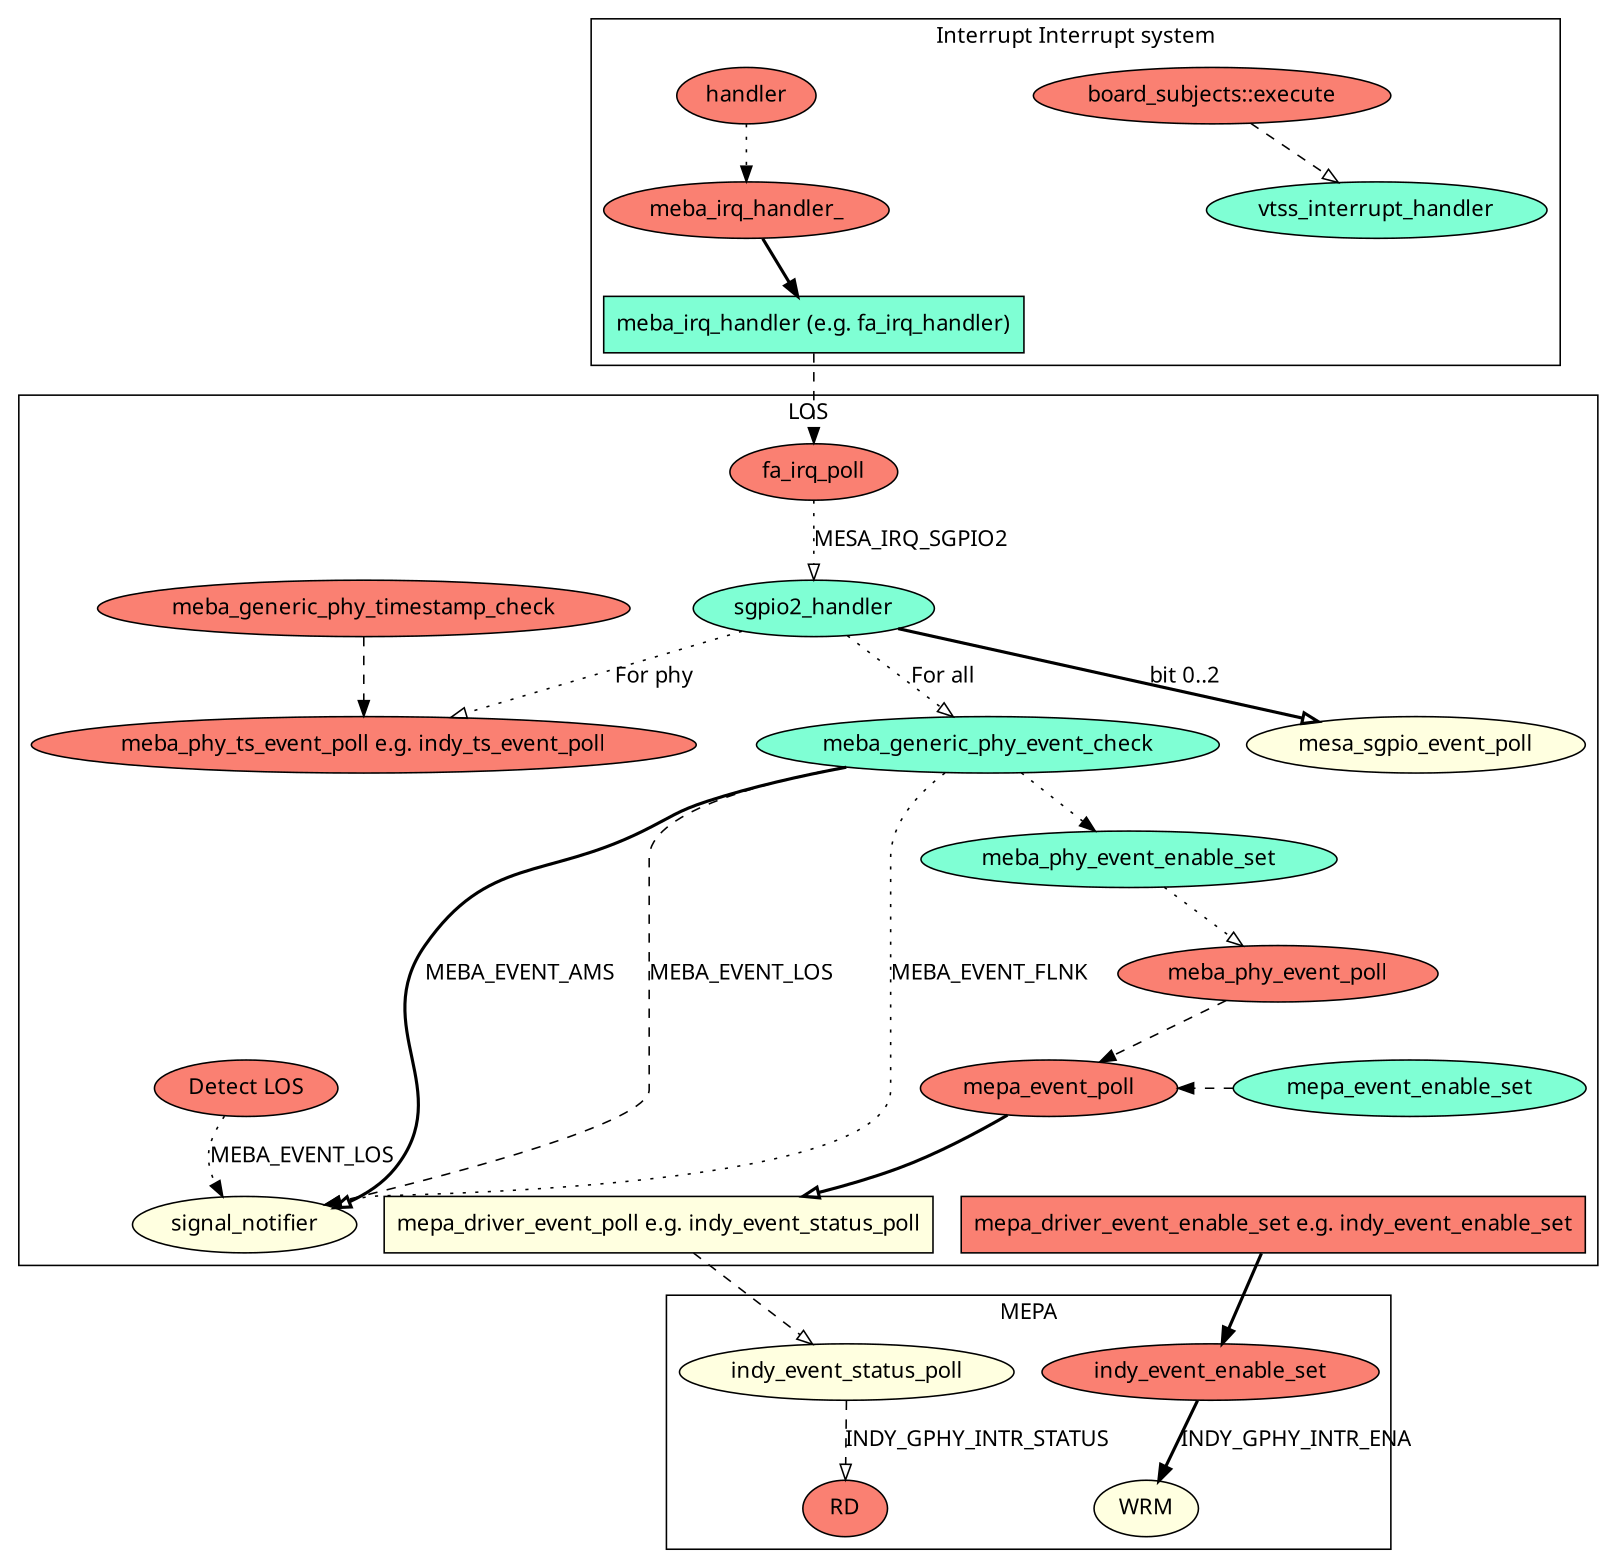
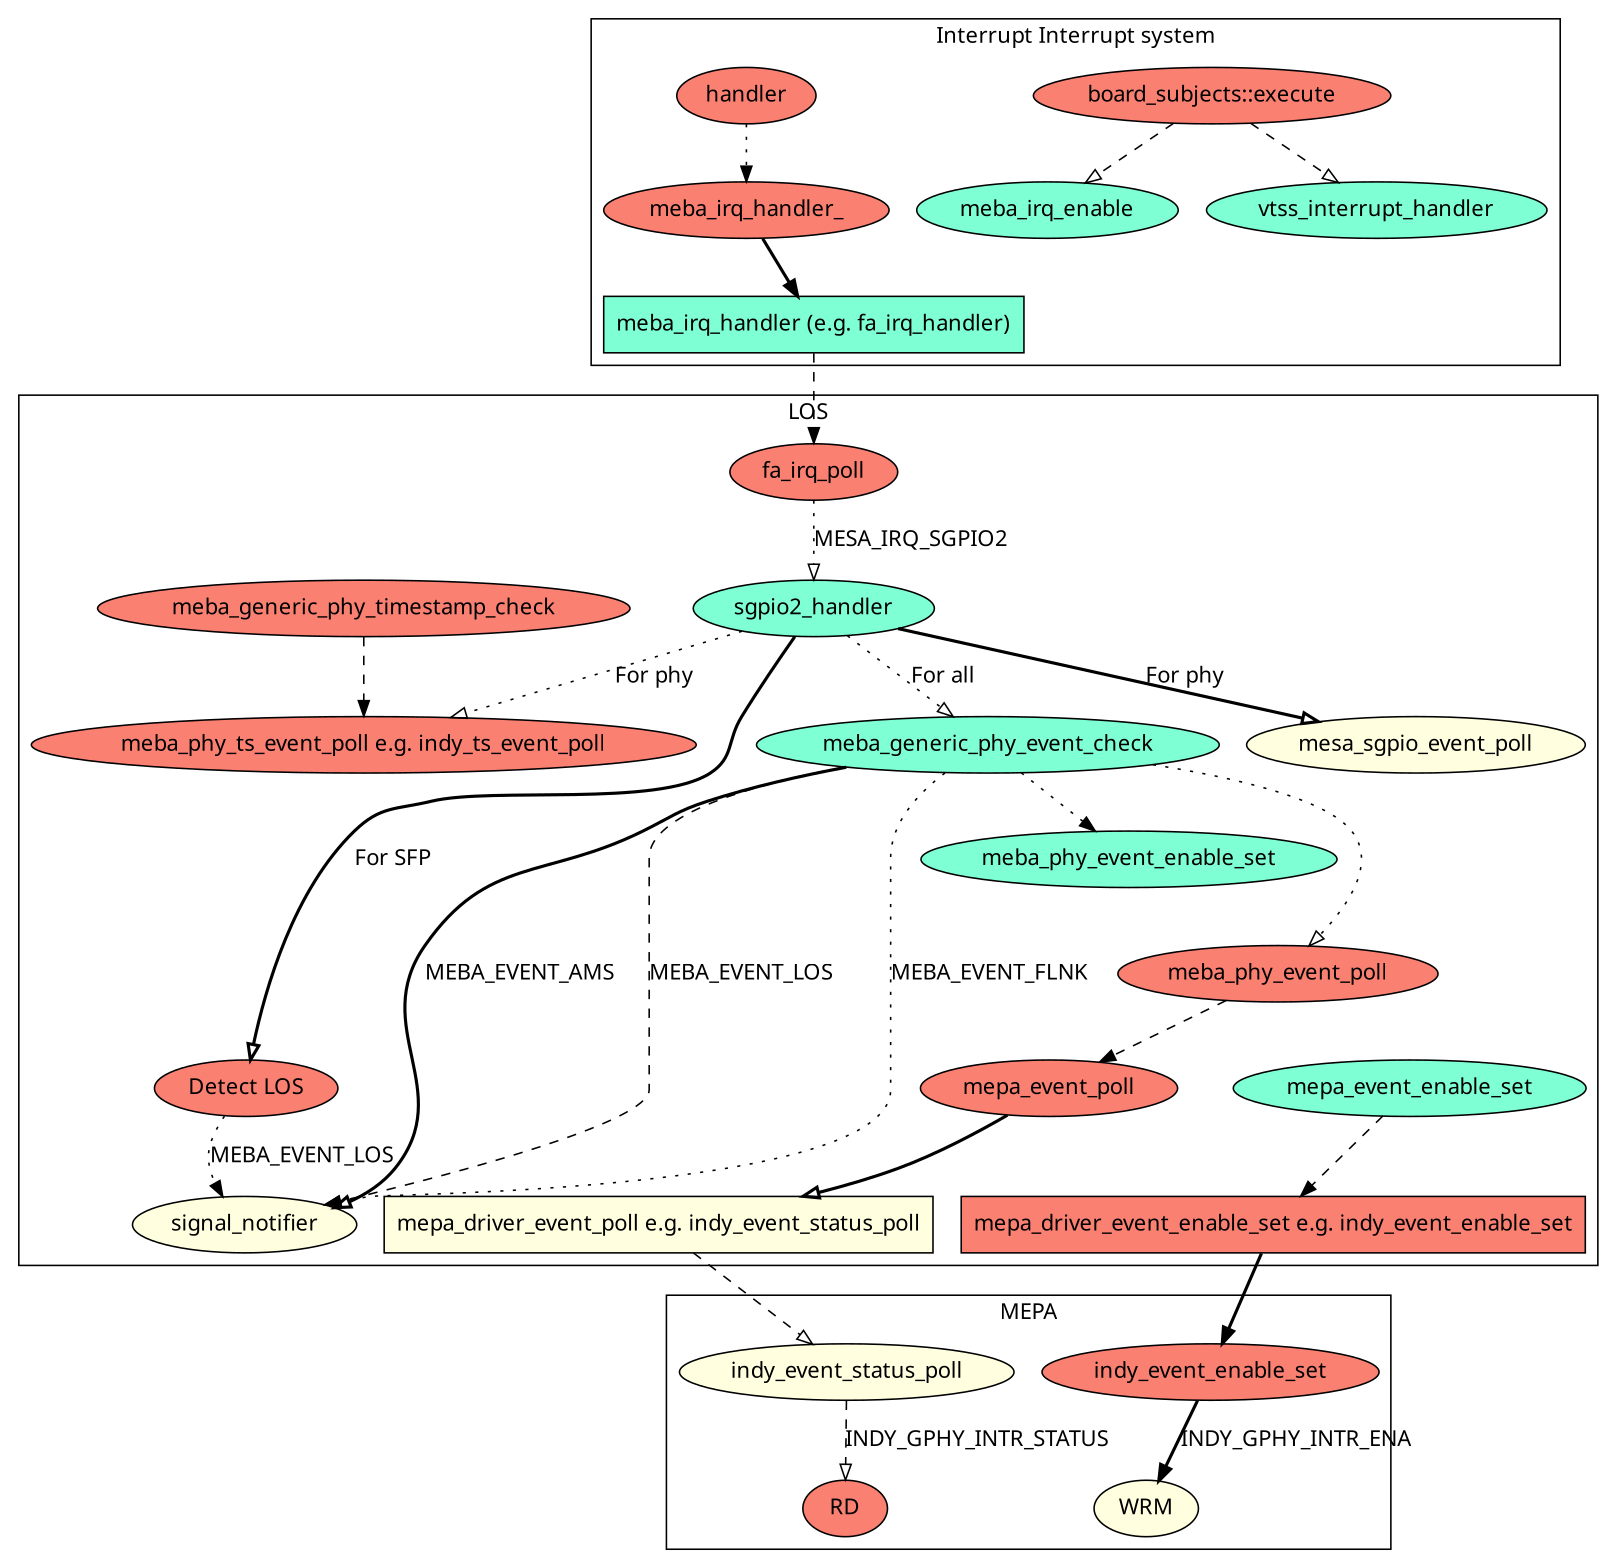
none -> (1047, 210)
(1185, 677) -> (1185, 677)
none -> (492, 796)
(1197, 912) -> (1313, 805)
(1214, 1088) -> (1347, 1151)
